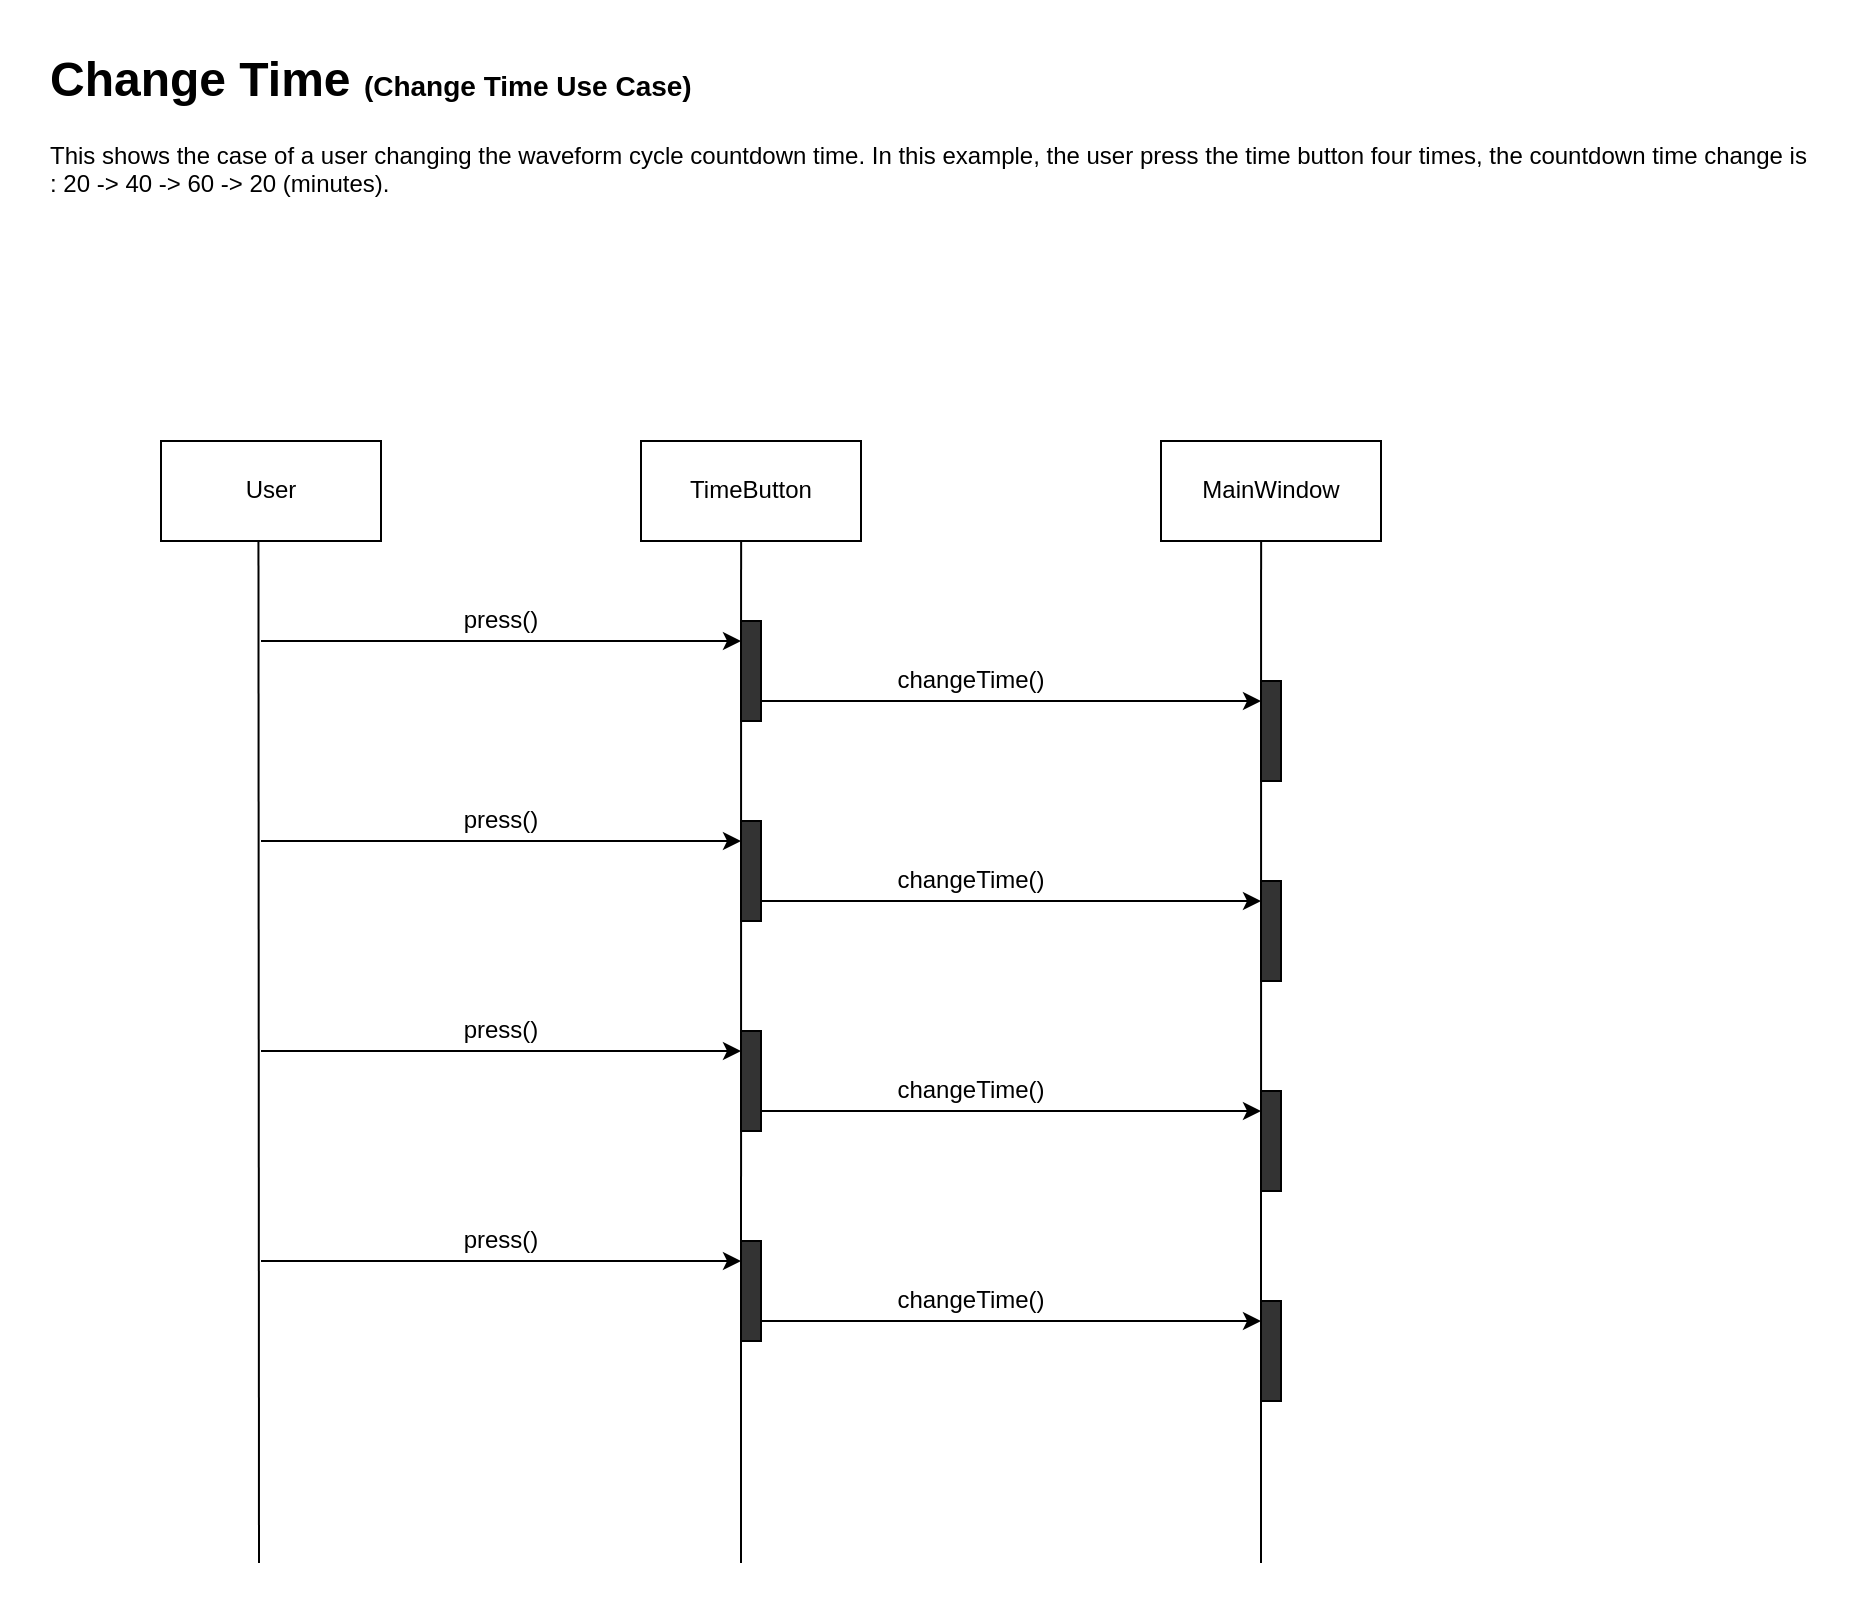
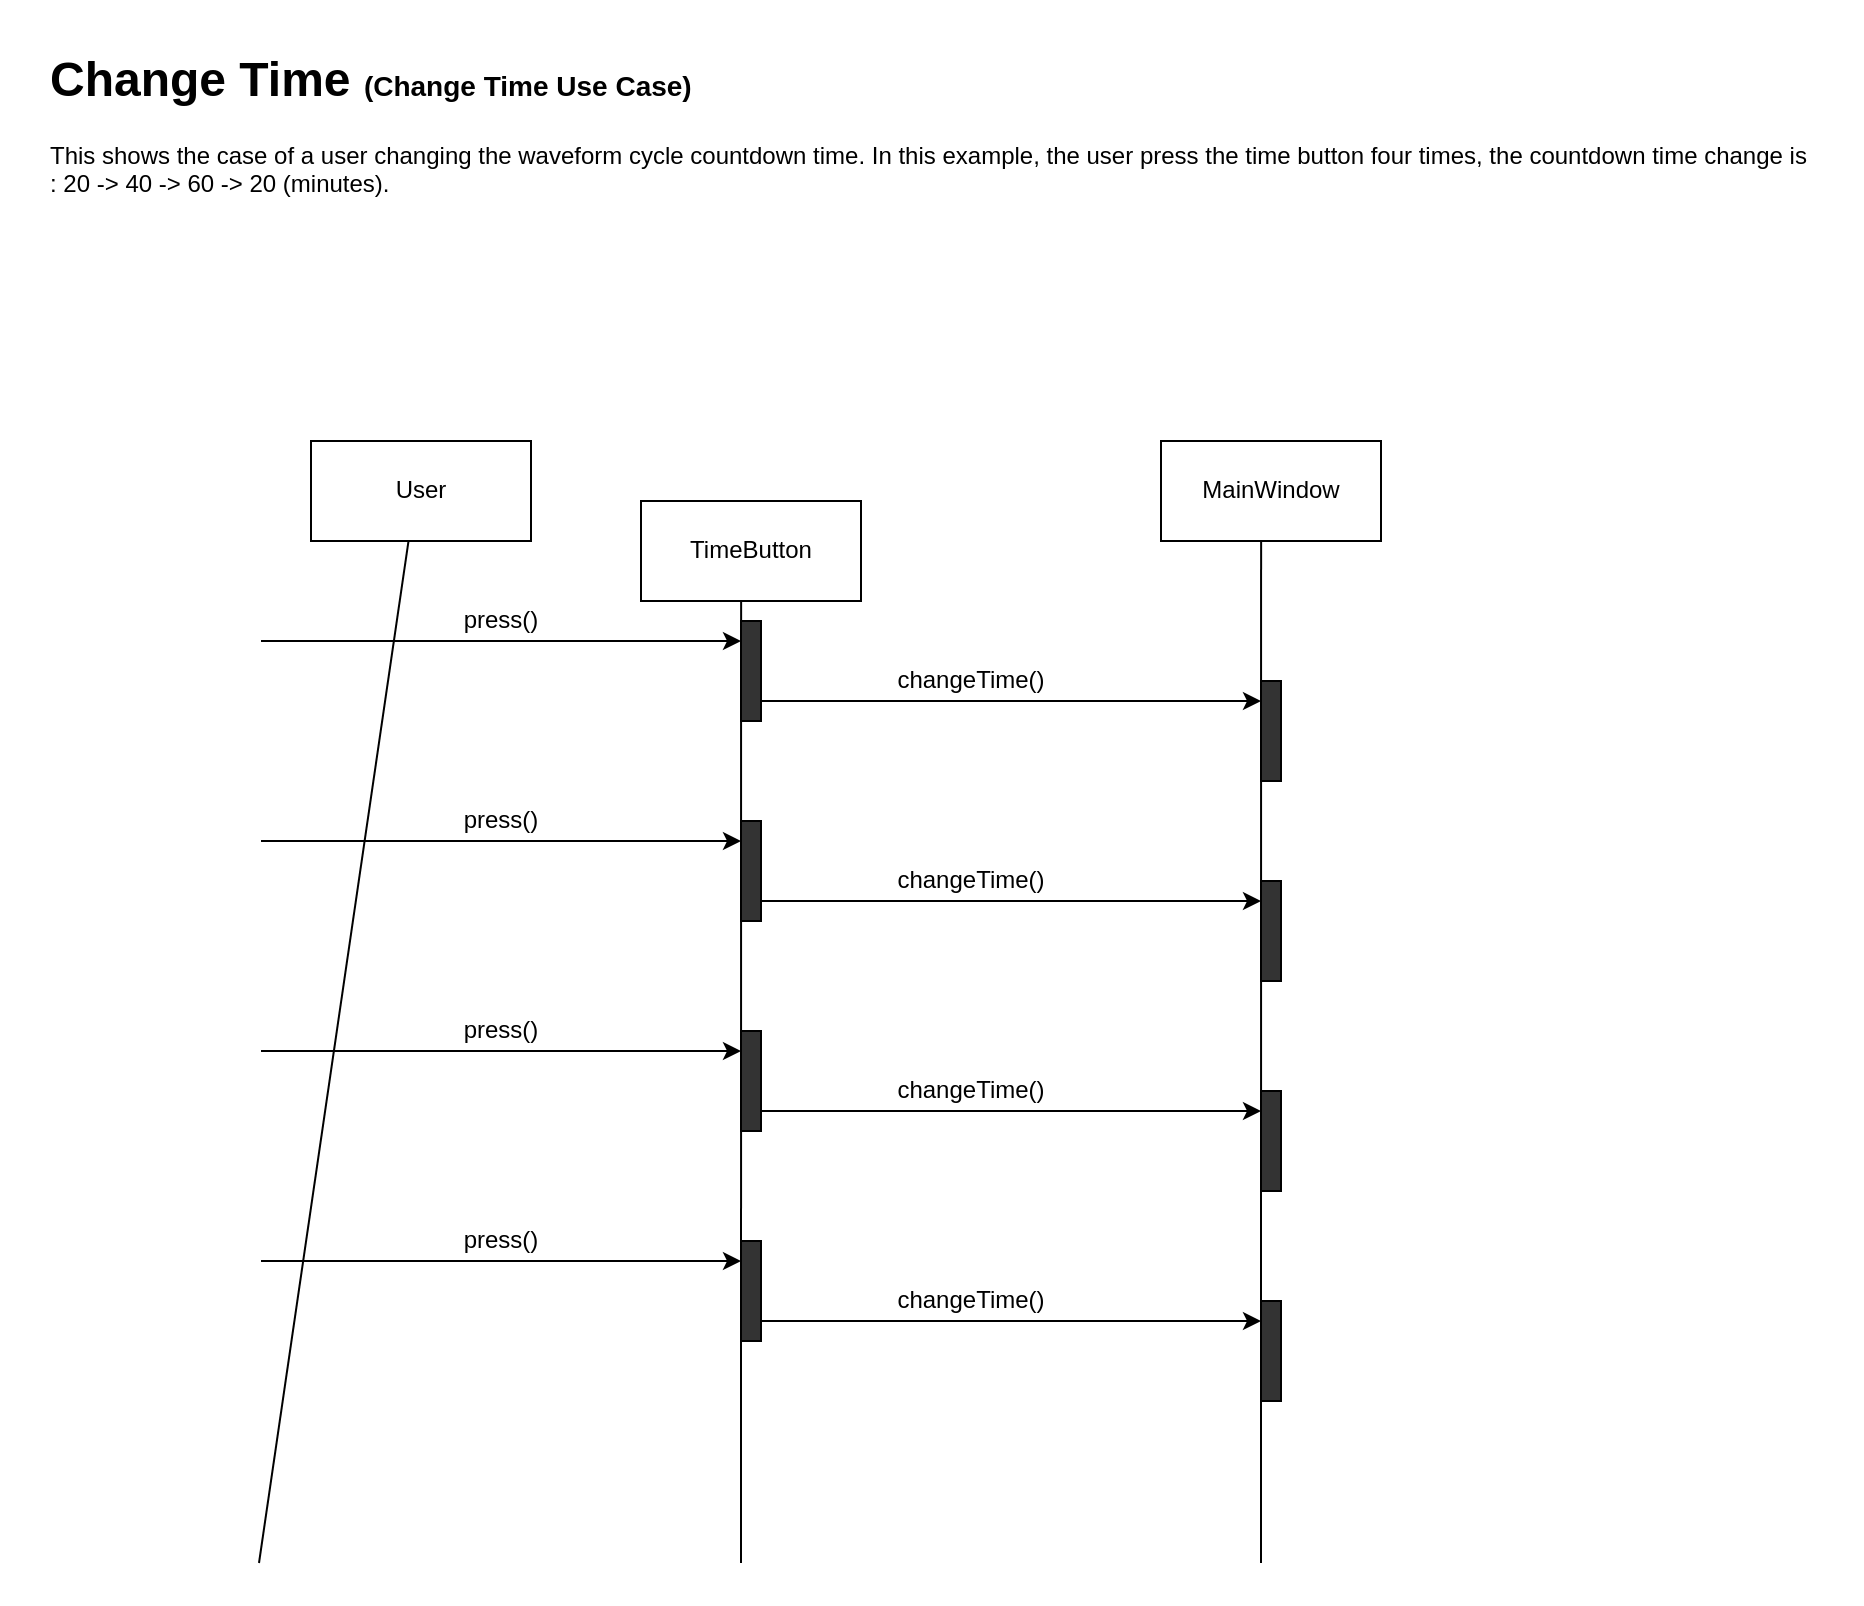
(271, 491) -> (421, 491)
(751, 491) -> (751, 551)
